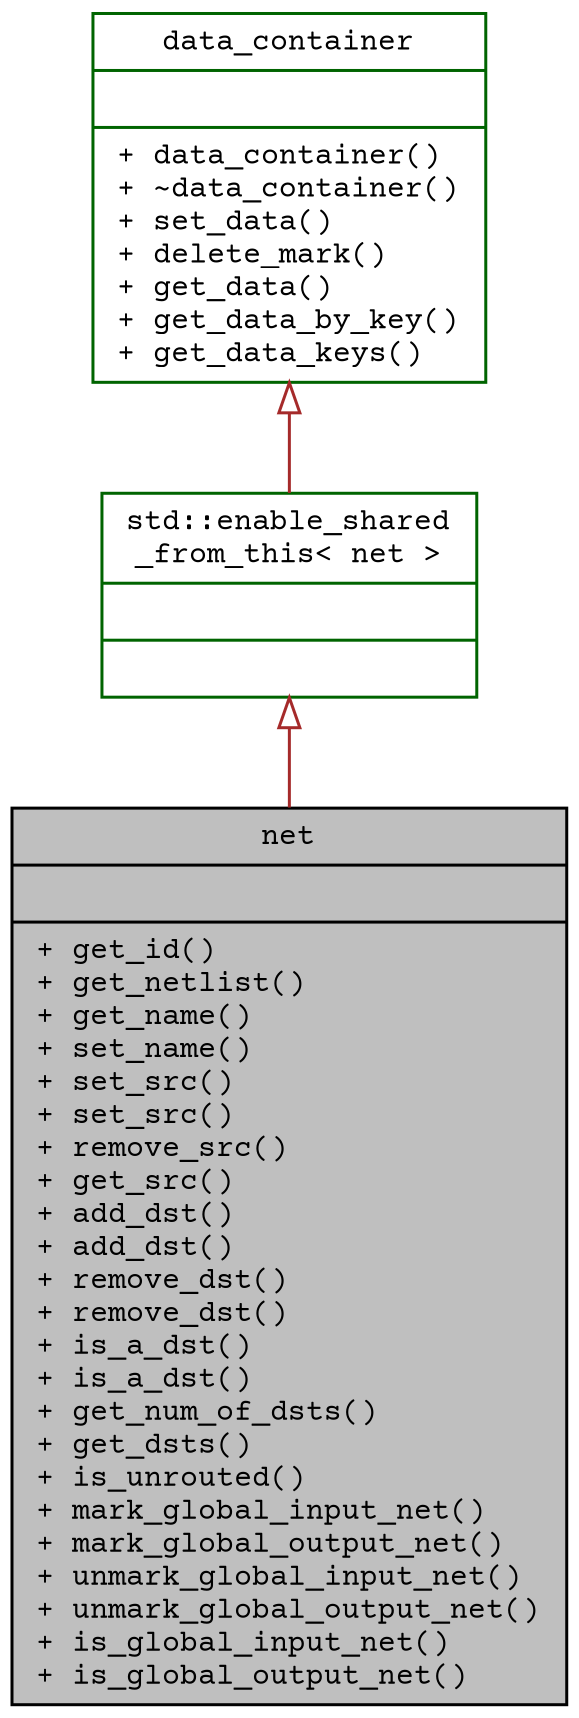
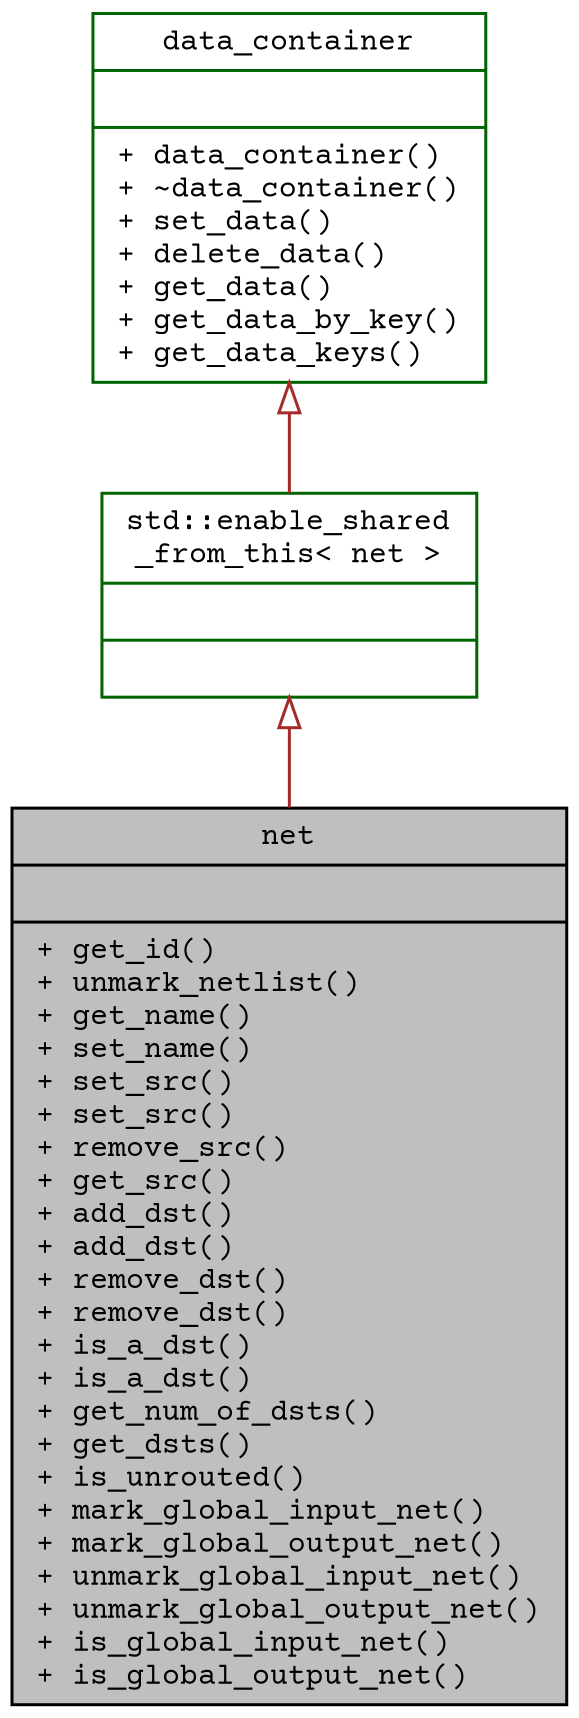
(253, 253) -> (253, 253)
(172, 982) -> (199, 982)
